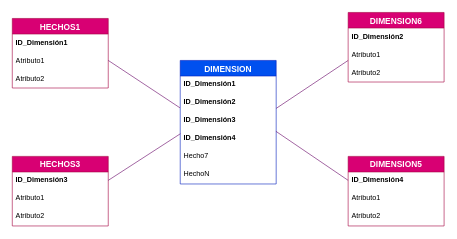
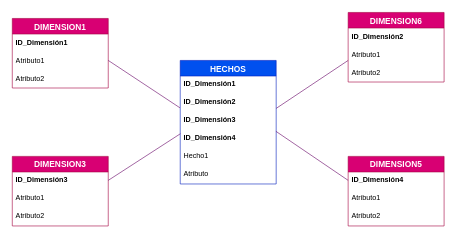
(60, 27) -> (60, 27)
(228, 69) -> (228, 69)
(196, 156) -> (196, 156)
(60, 165) -> (60, 165)
(196, 174) -> (199, 174)
